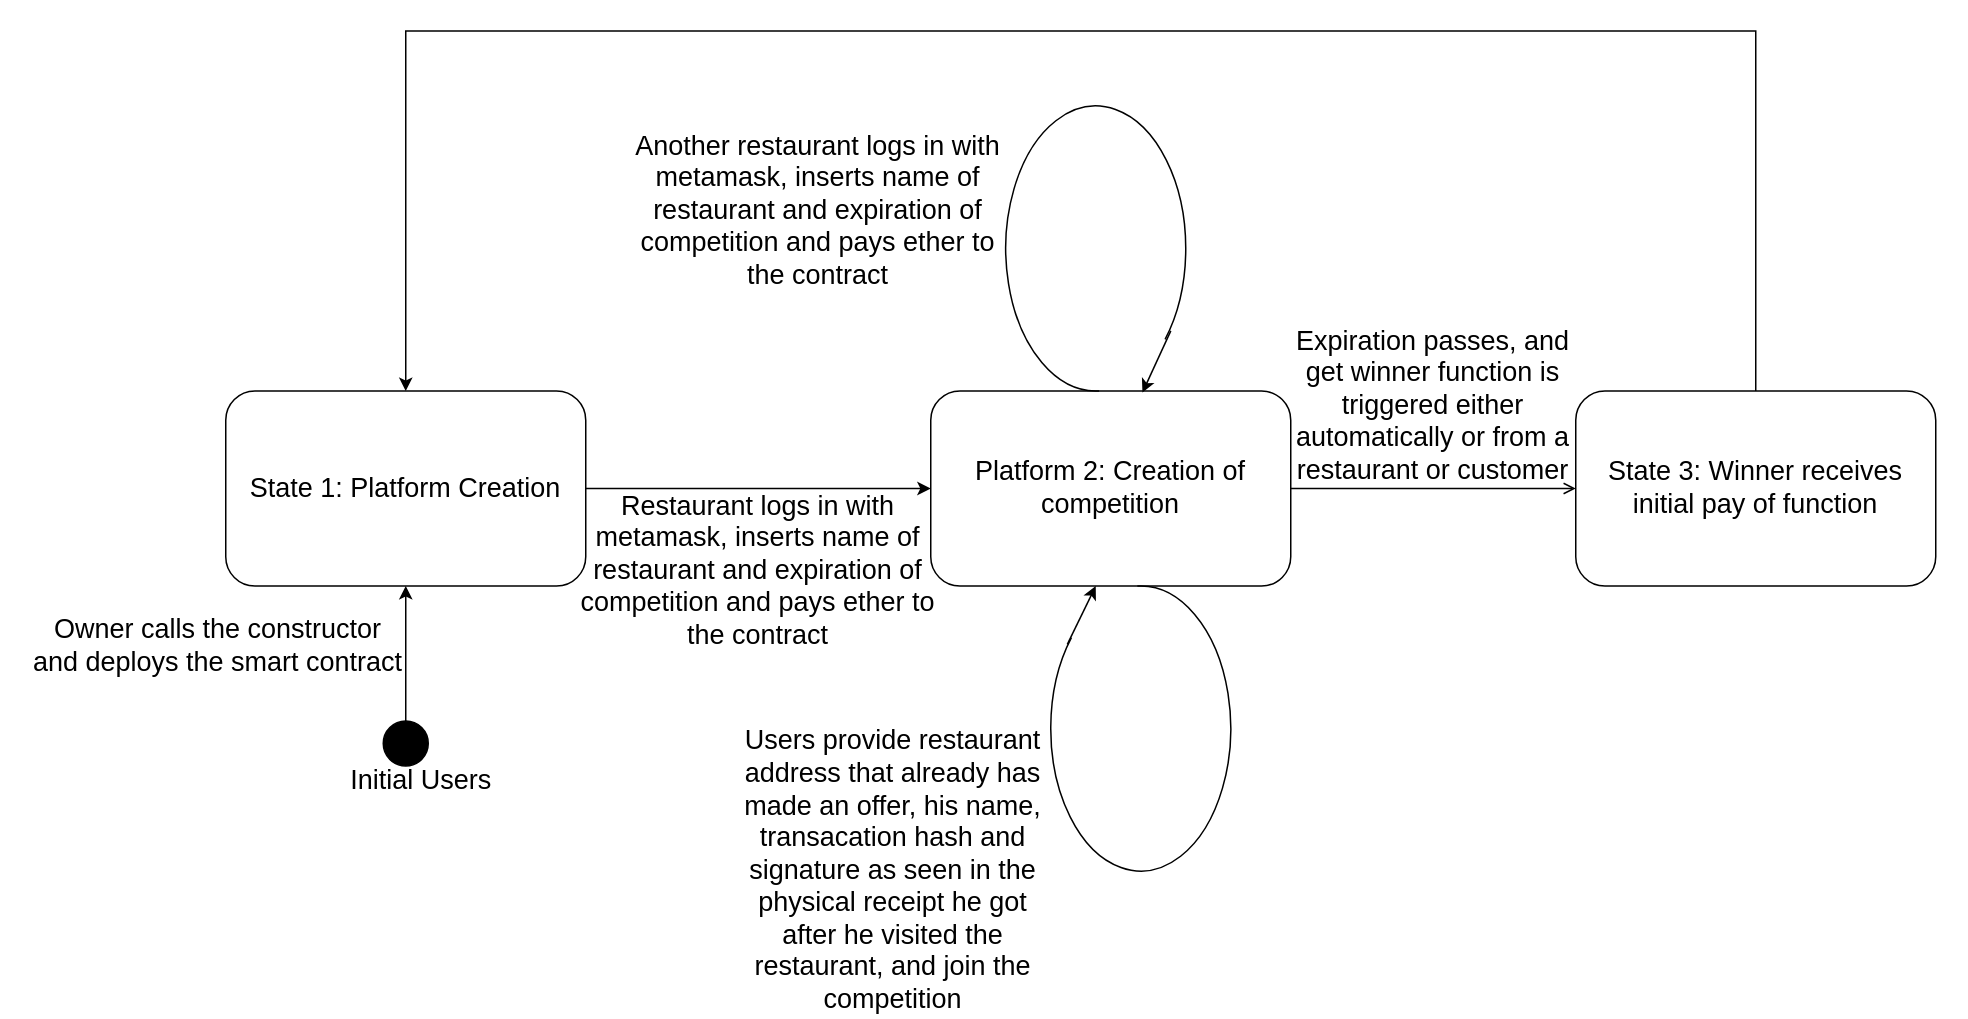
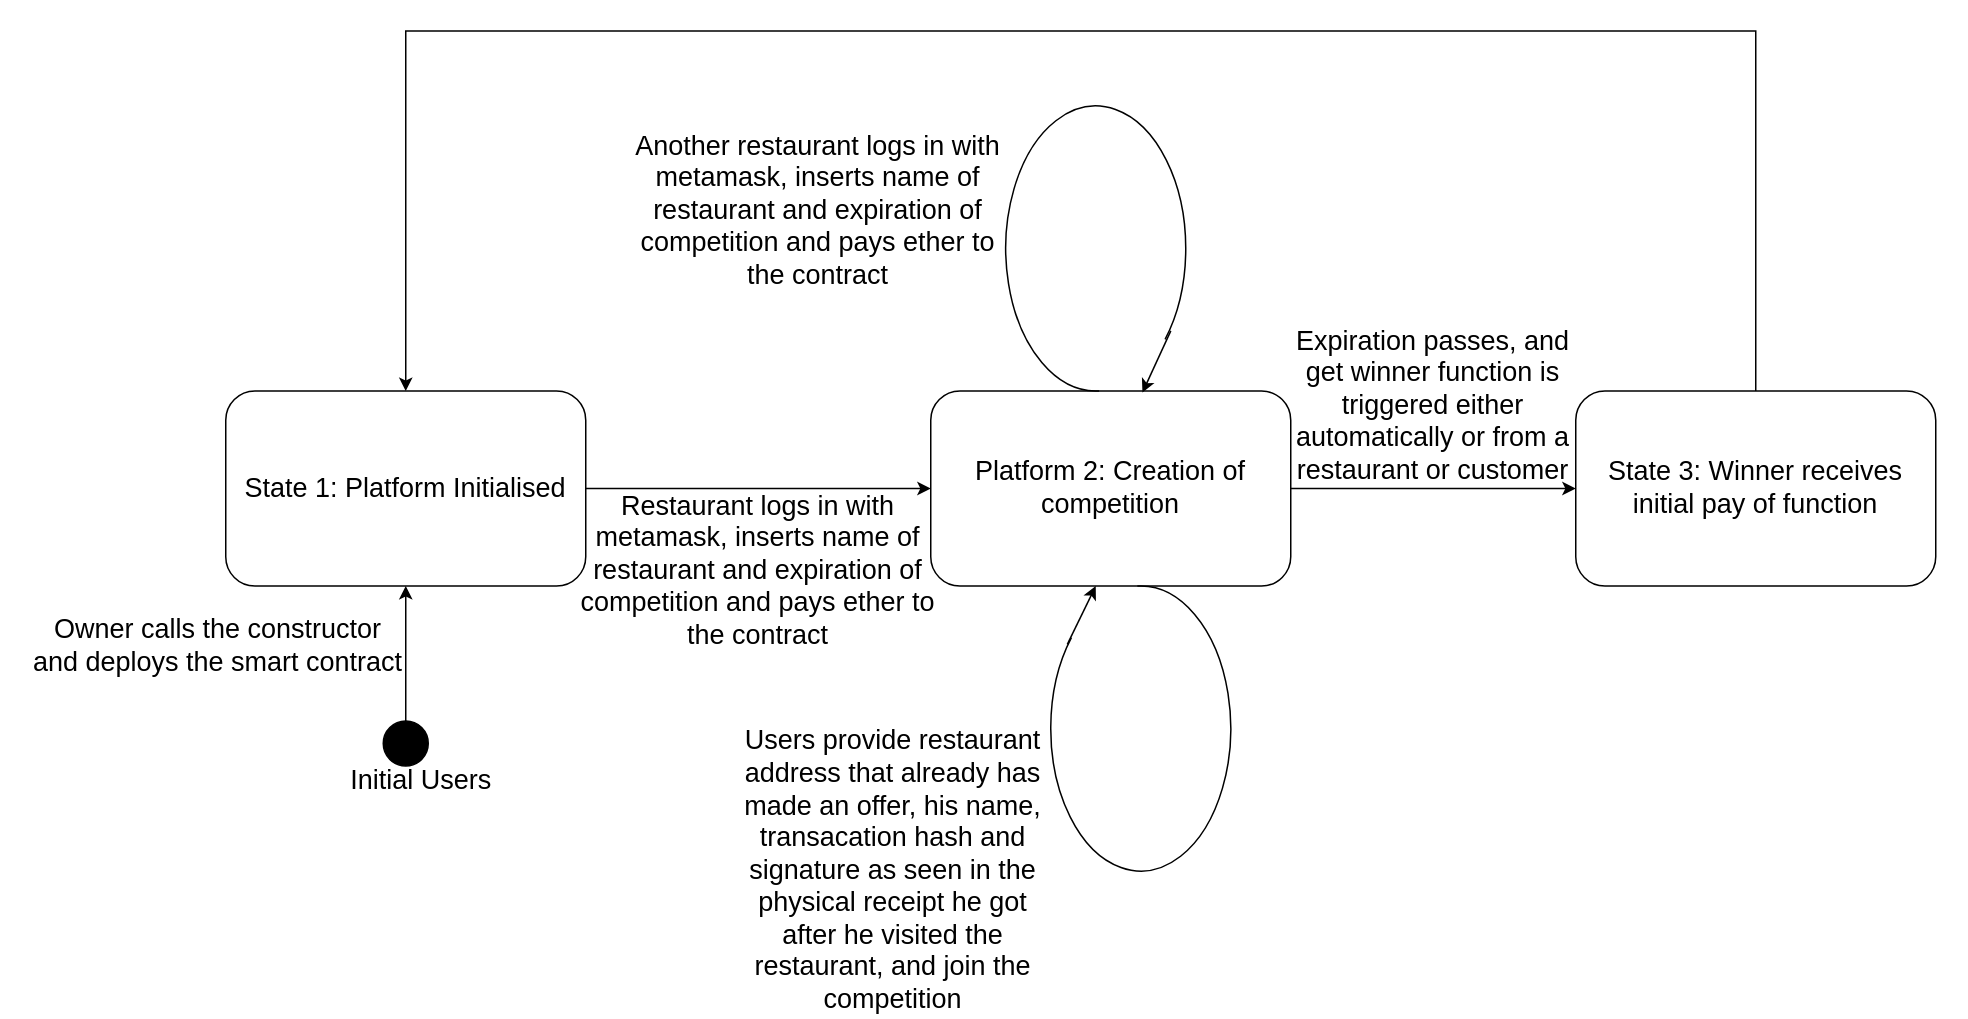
(406, 488) -> (406, 488)
(1566, 488) -> (1564, 488)
